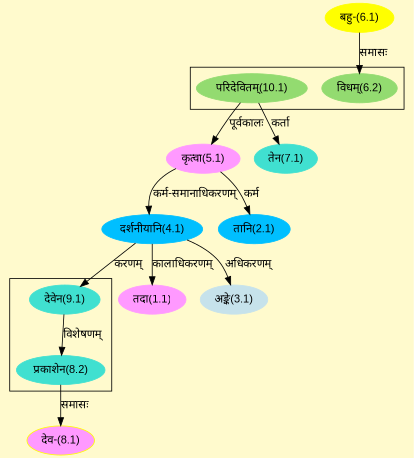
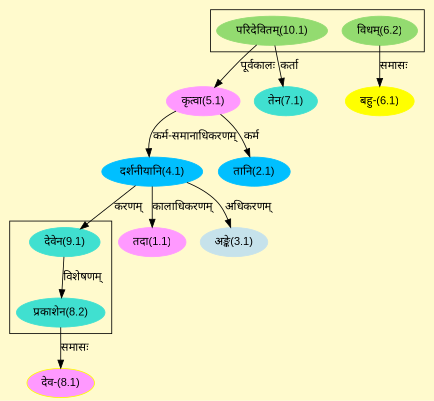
(360, 49) -> (380, 62)
